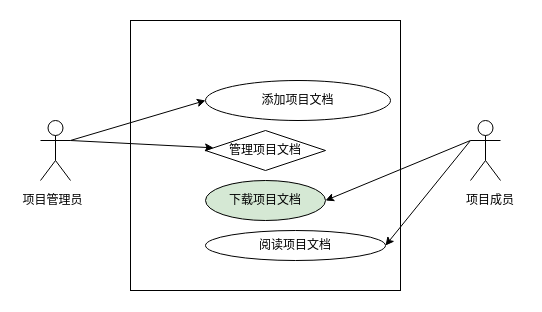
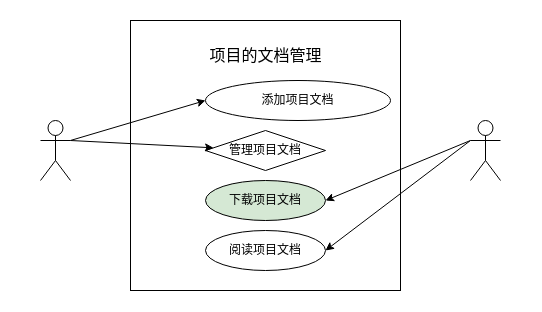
none -> (266, 56)
(53, 201) -> none
(491, 201) -> none
(296, 246) -> (266, 251)
